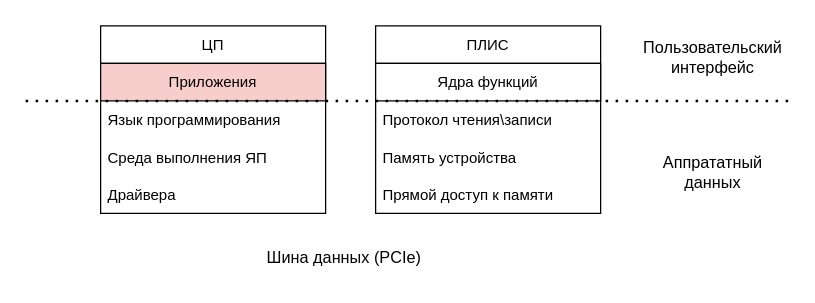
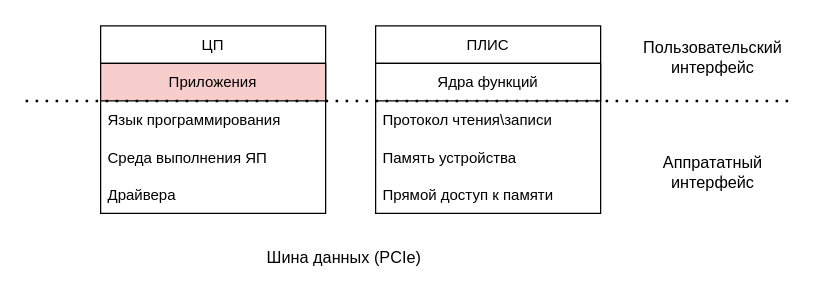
(713, 182) -> (713, 182)
